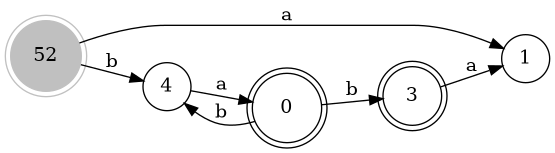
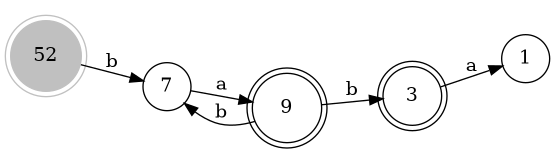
(285, 25) -> none
(167, 87) -> (167, 87)
(287, 108) -> (287, 108)
